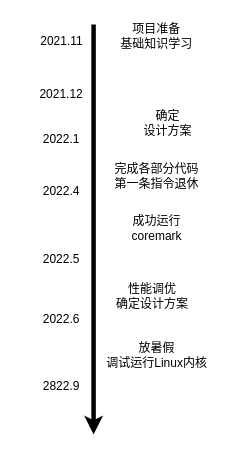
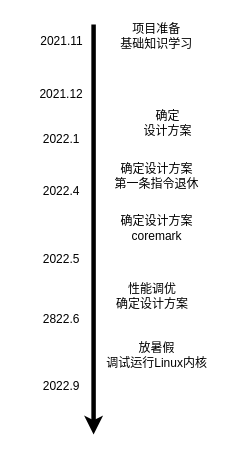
(157, 176) -> (157, 176)
(157, 228) -> (157, 228)
(62, 318) -> (62, 318)
(62, 386) -> (62, 386)
